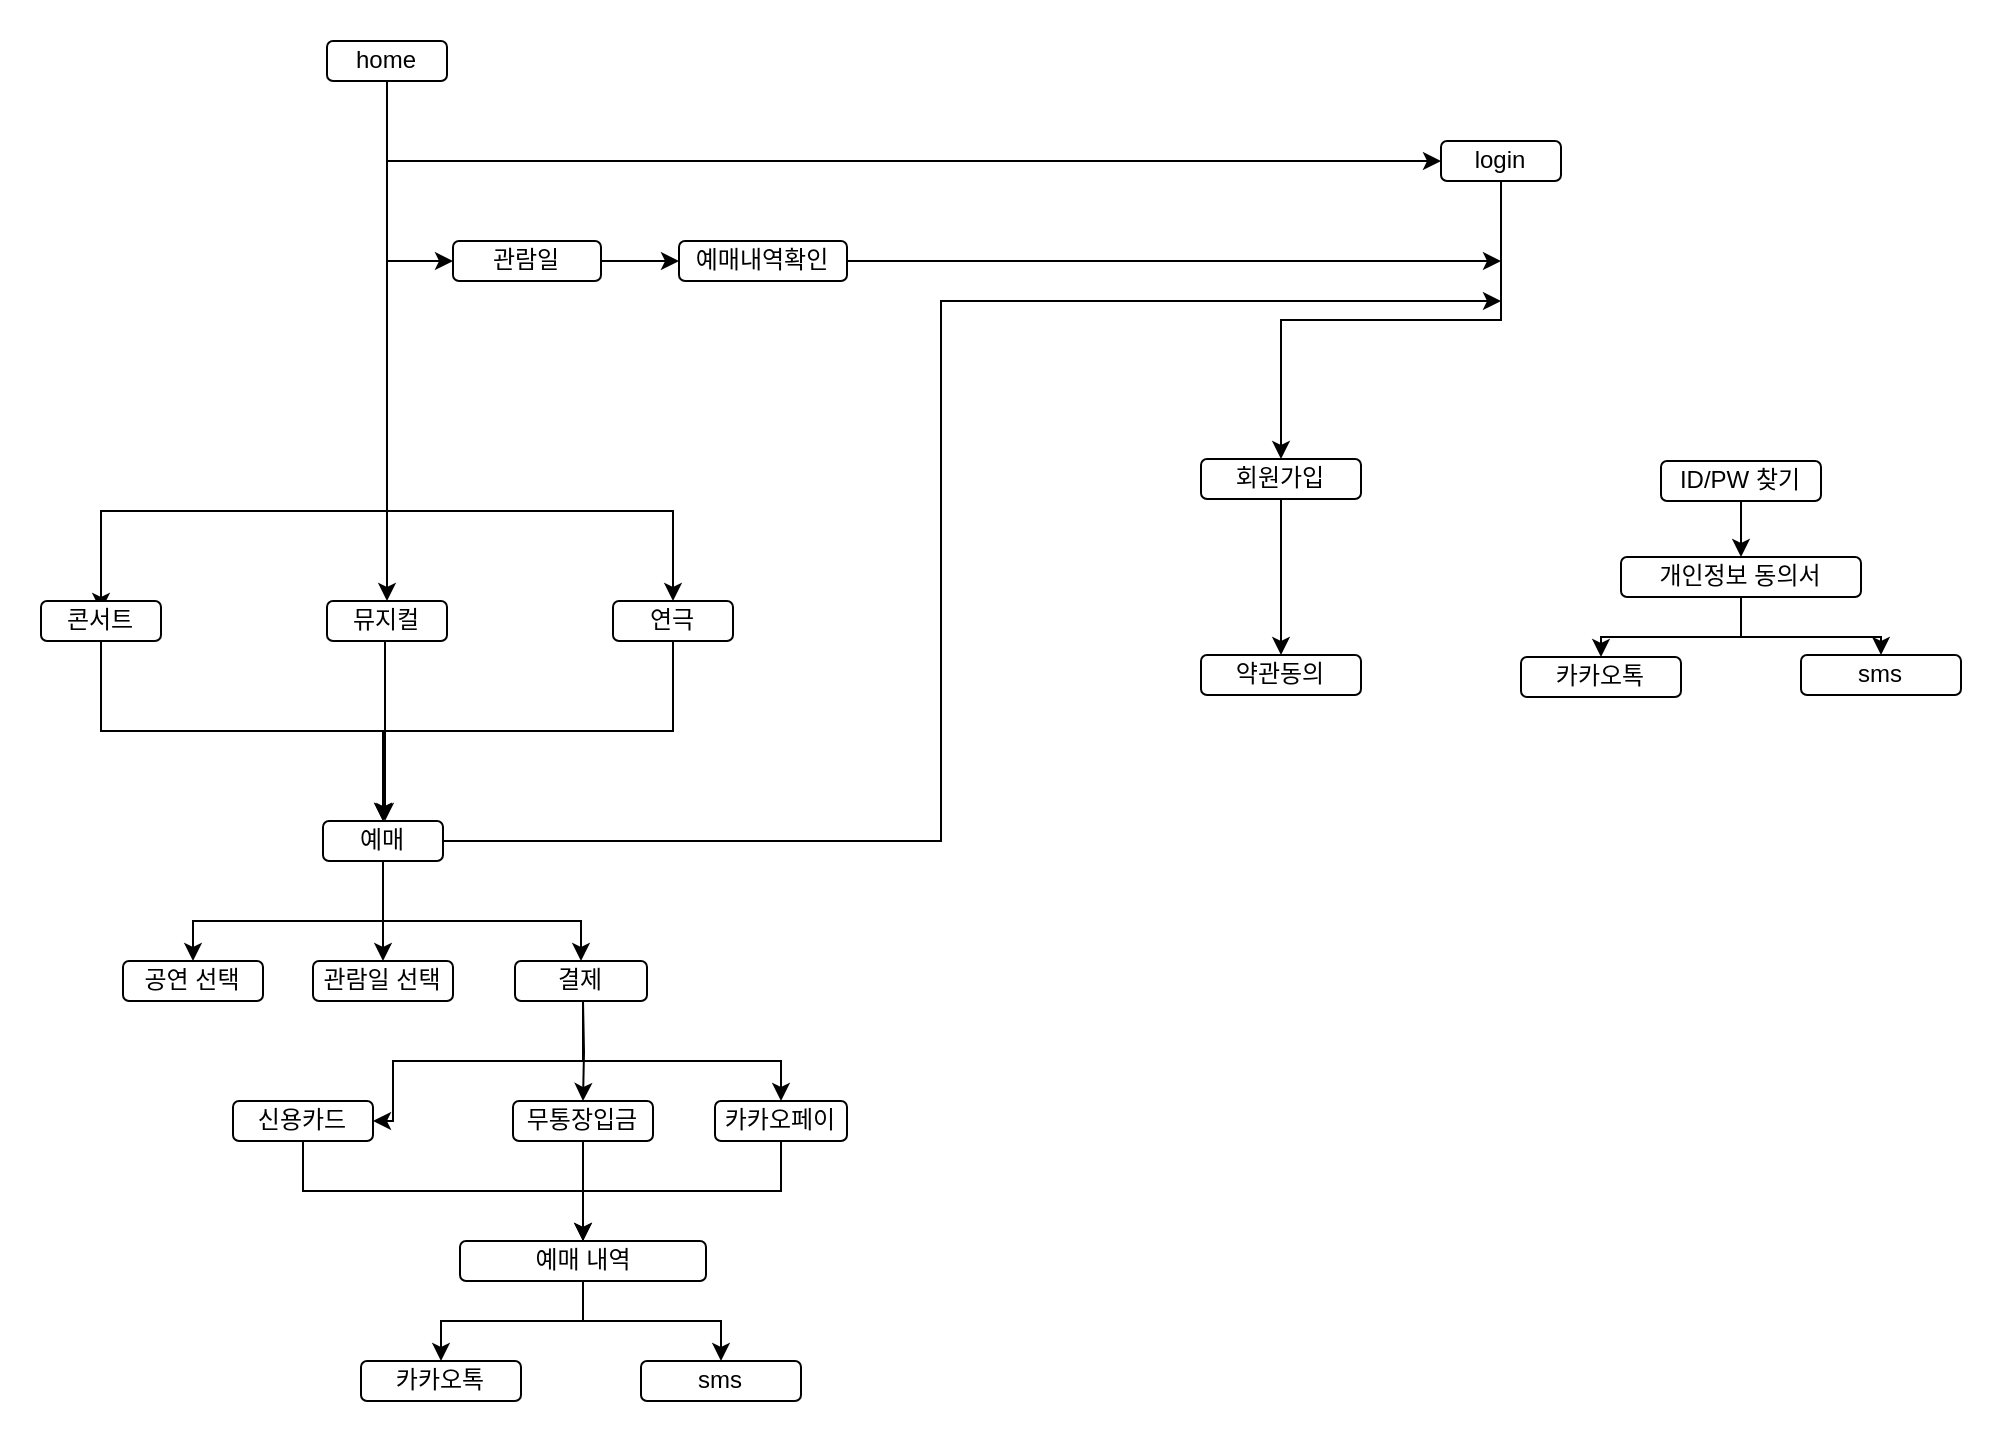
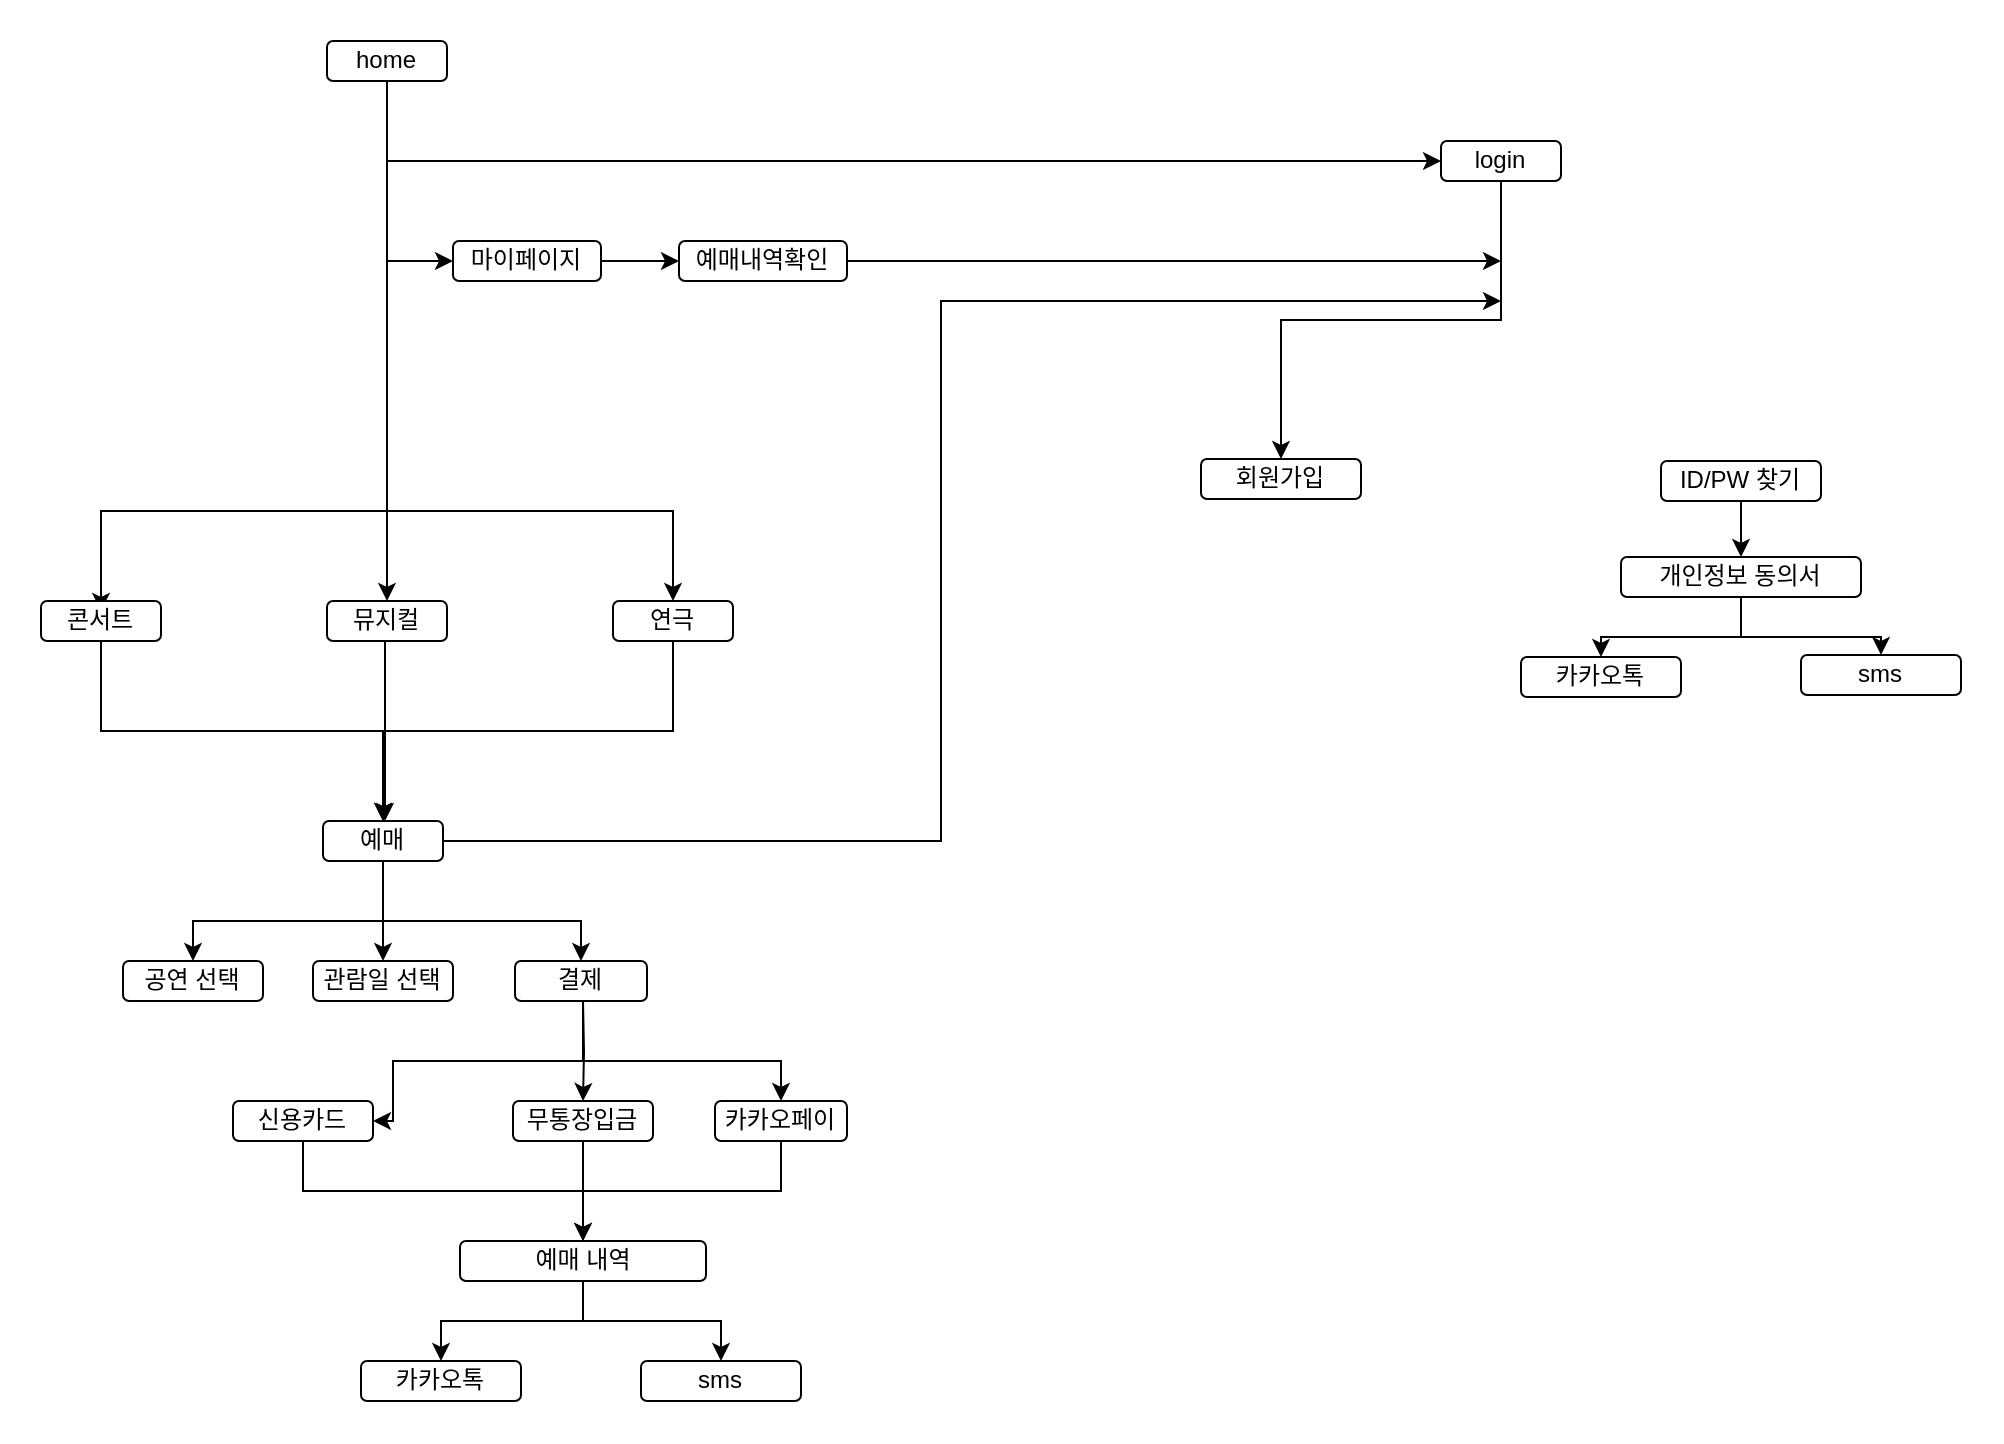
(527, 261) -> (527, 261)
(1281, 570) -> none
(1281, 675) -> none
